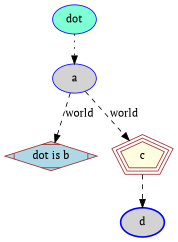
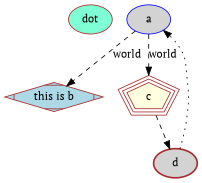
(74, 19) -> (90, 19)
(74, 45) -> (188, 90)
(51, 156) -> (54, 97)
(143, 222) -> (175, 163)
